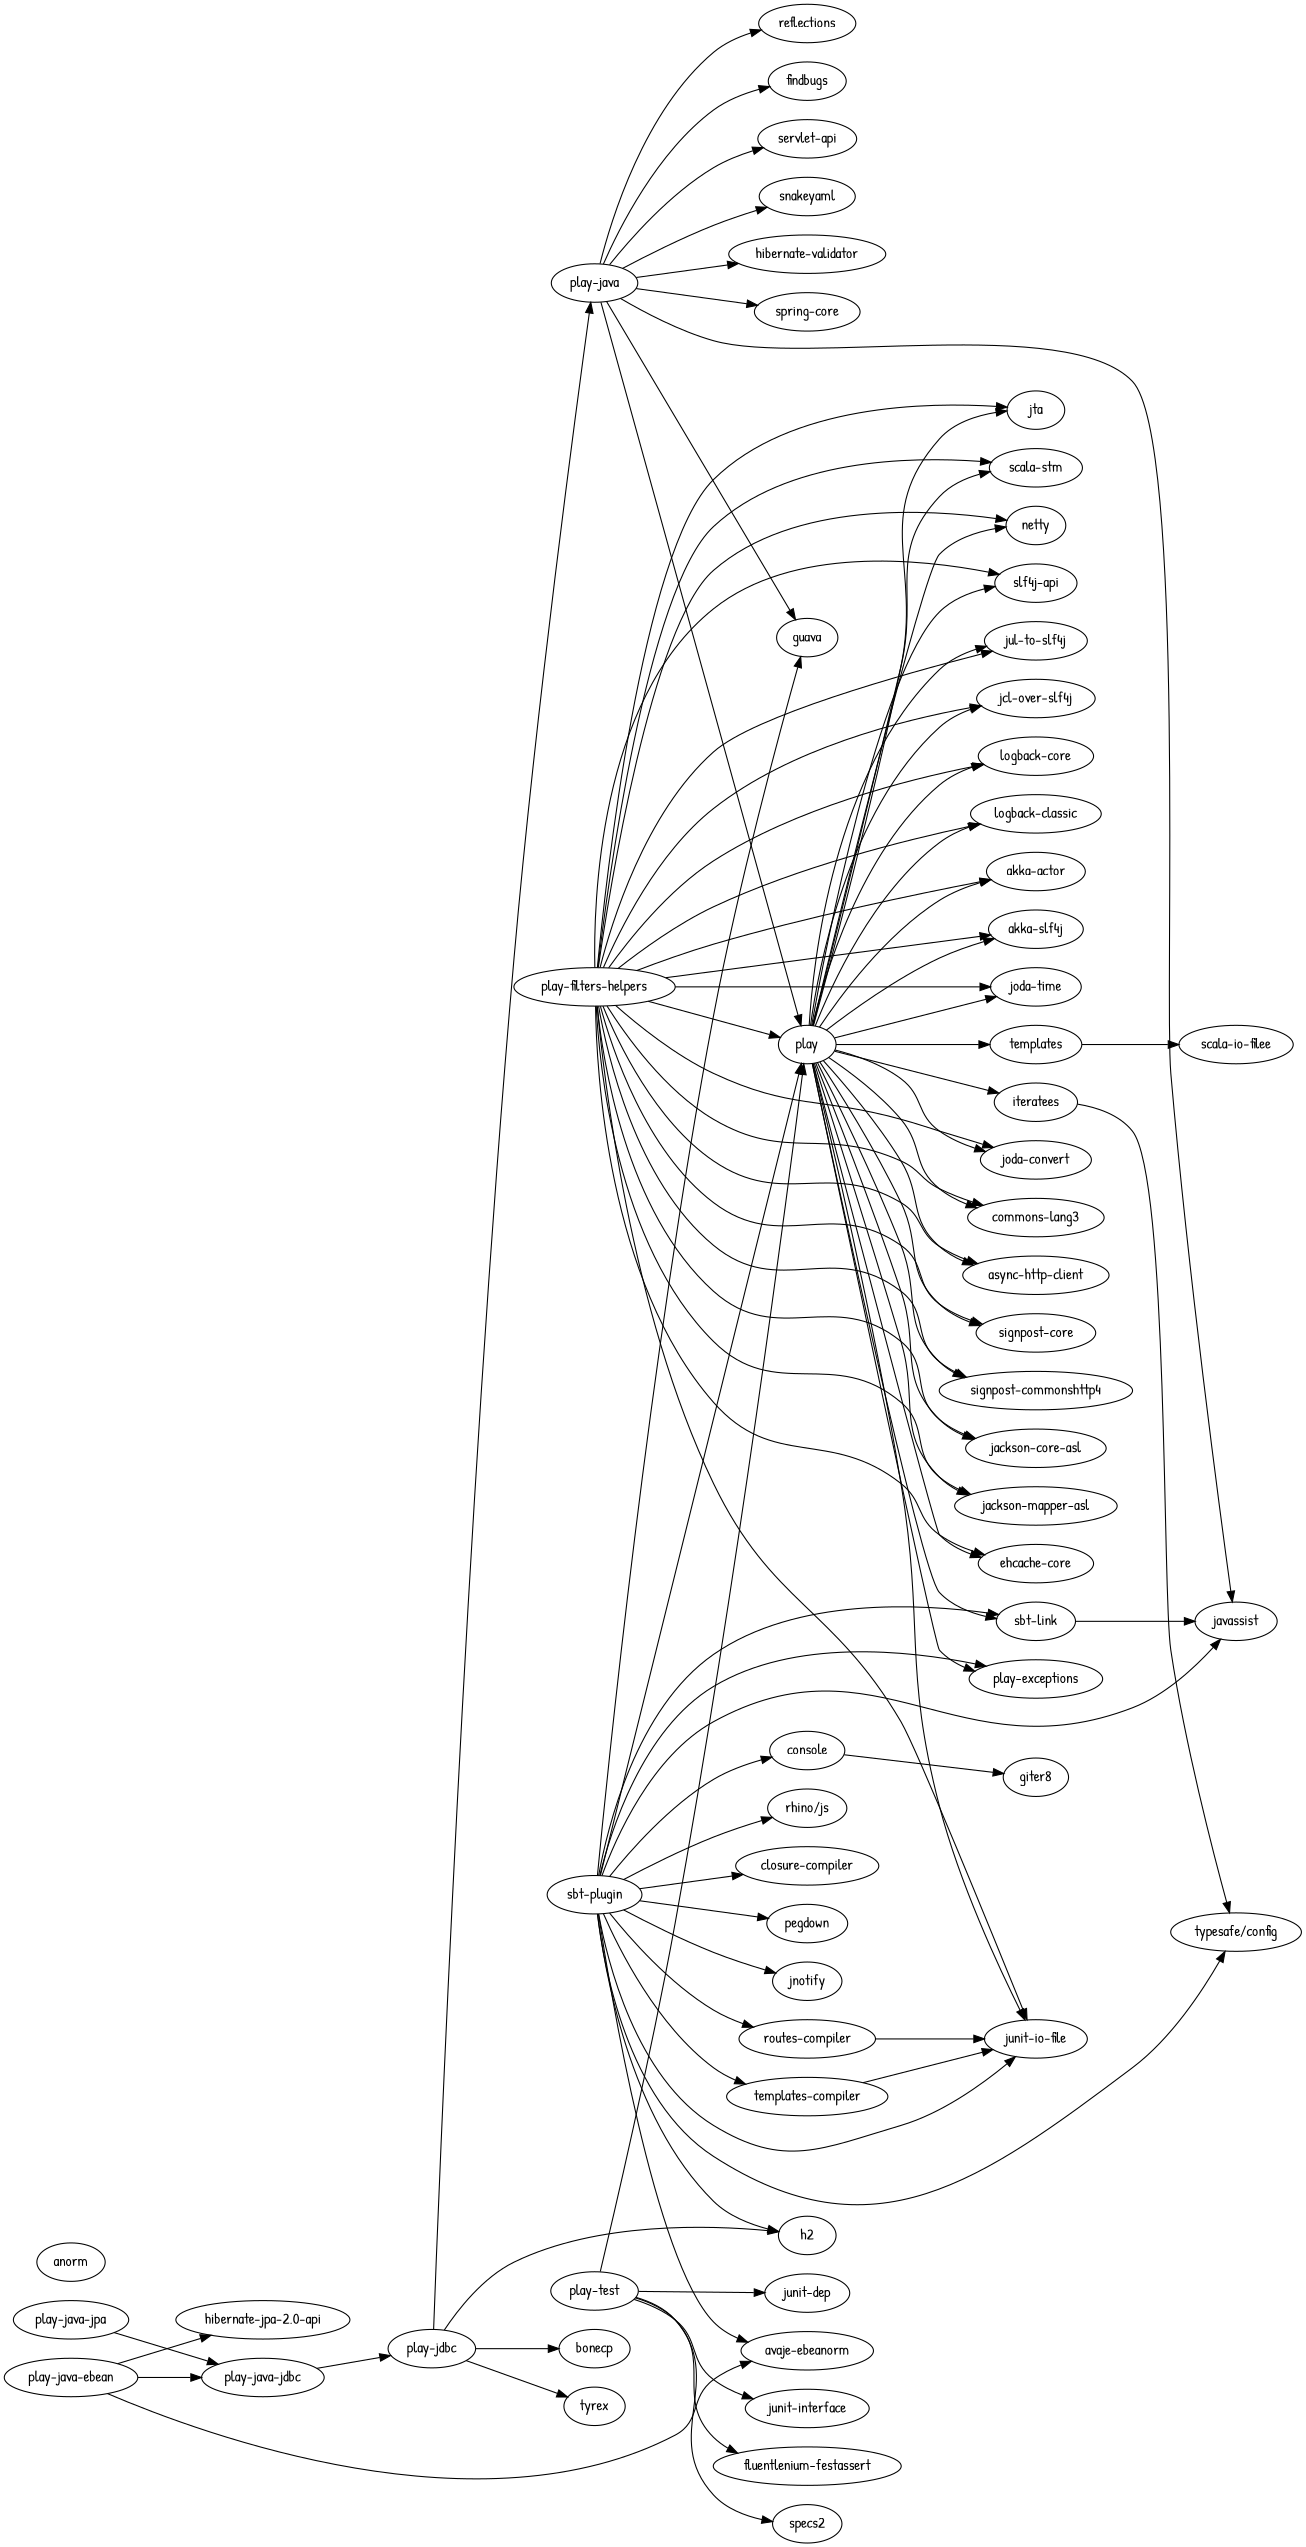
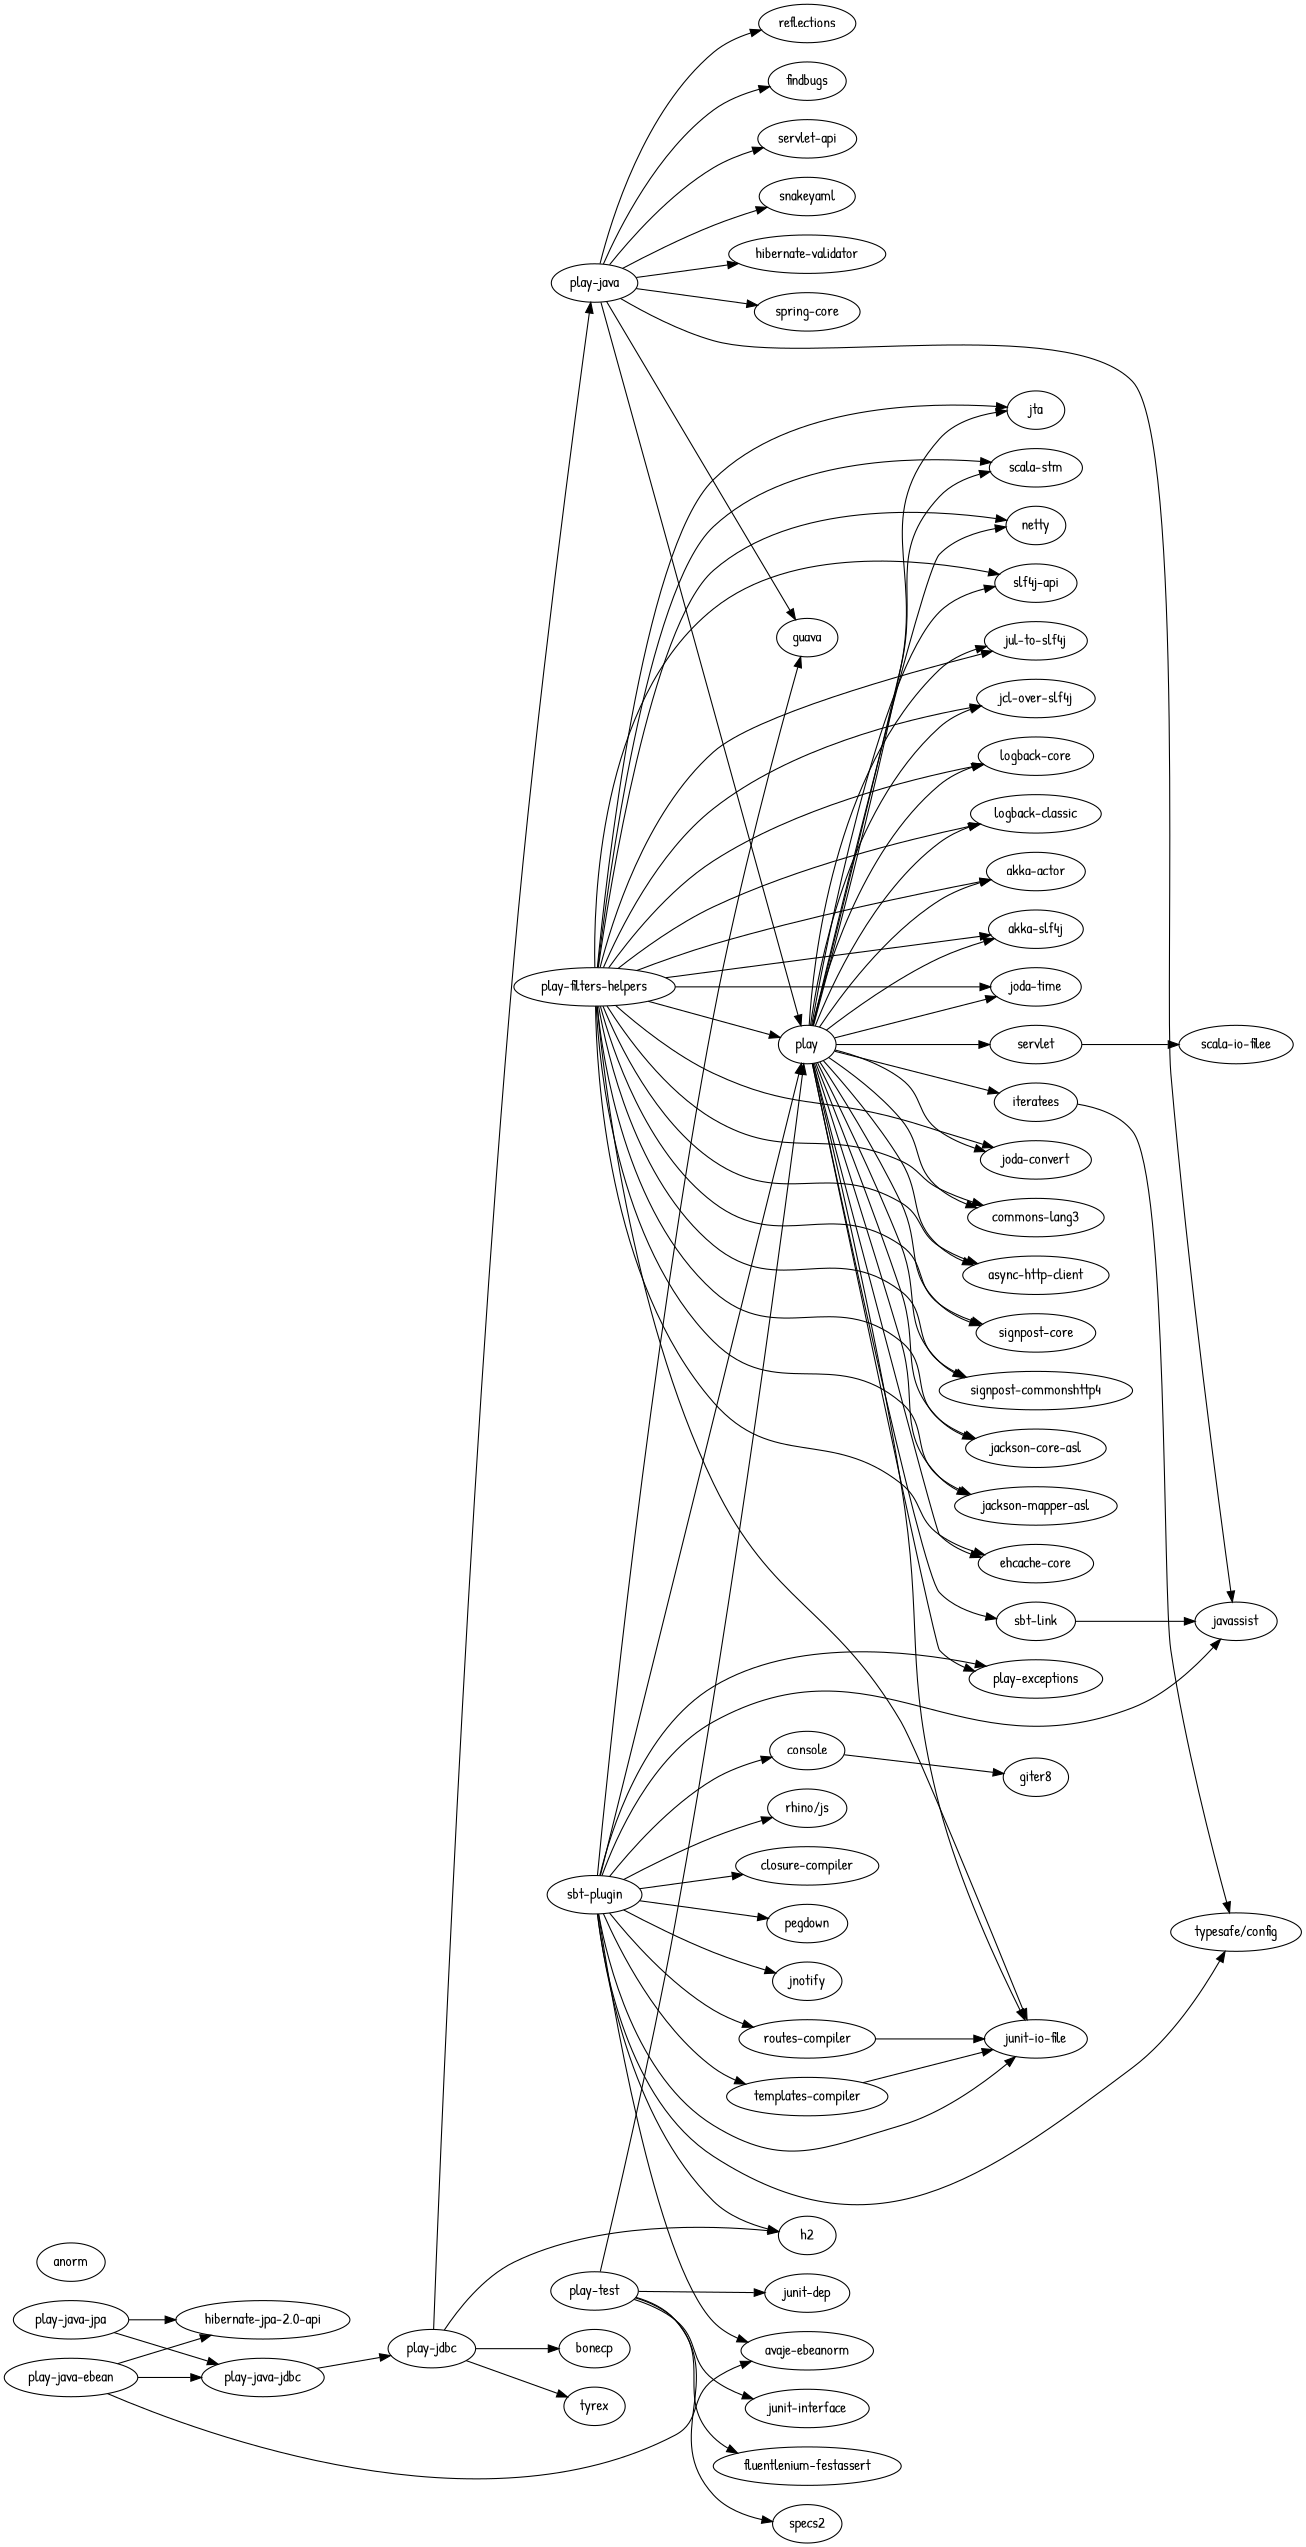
(1036, 1045) -> (1036, 1045)
(738, 1641) -> none
none -> (147, 2320)
